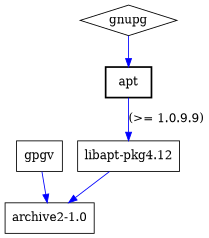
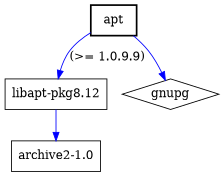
(129, 47) -> (150, 52)
(39, 156) -> none
(129, 156) -> (56, 94)
